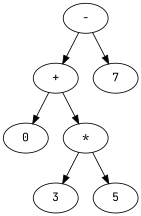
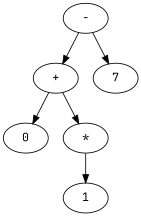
(56, 198) -> (86, 198)
(116, 198) -> none
